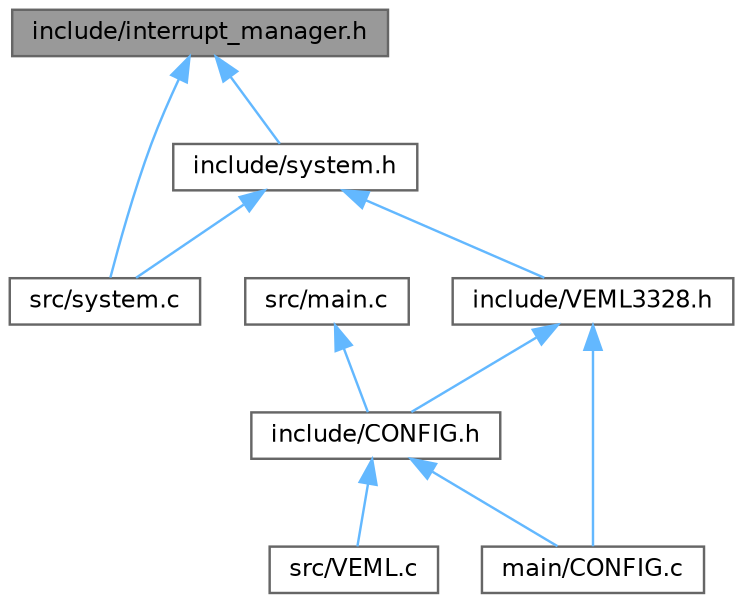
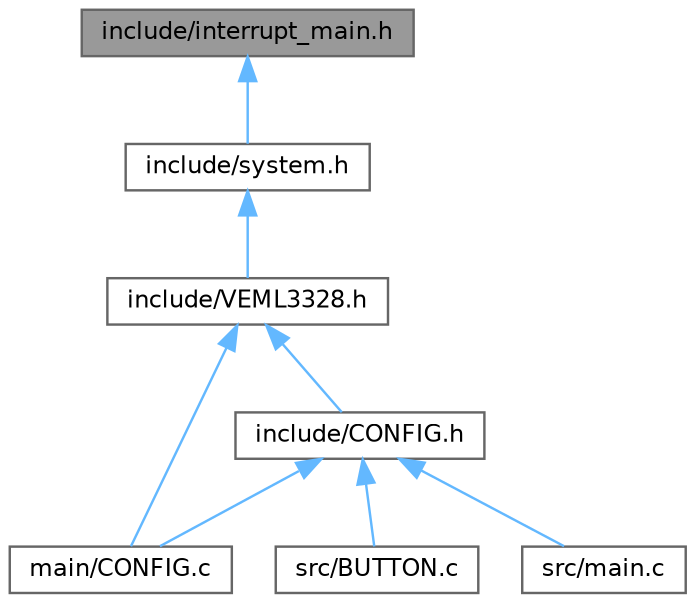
(200, 33) -> (248, 33)
(105, 301) -> none
(356, 380) -> (493, 508)
(354, 570) -> (377, 570)
